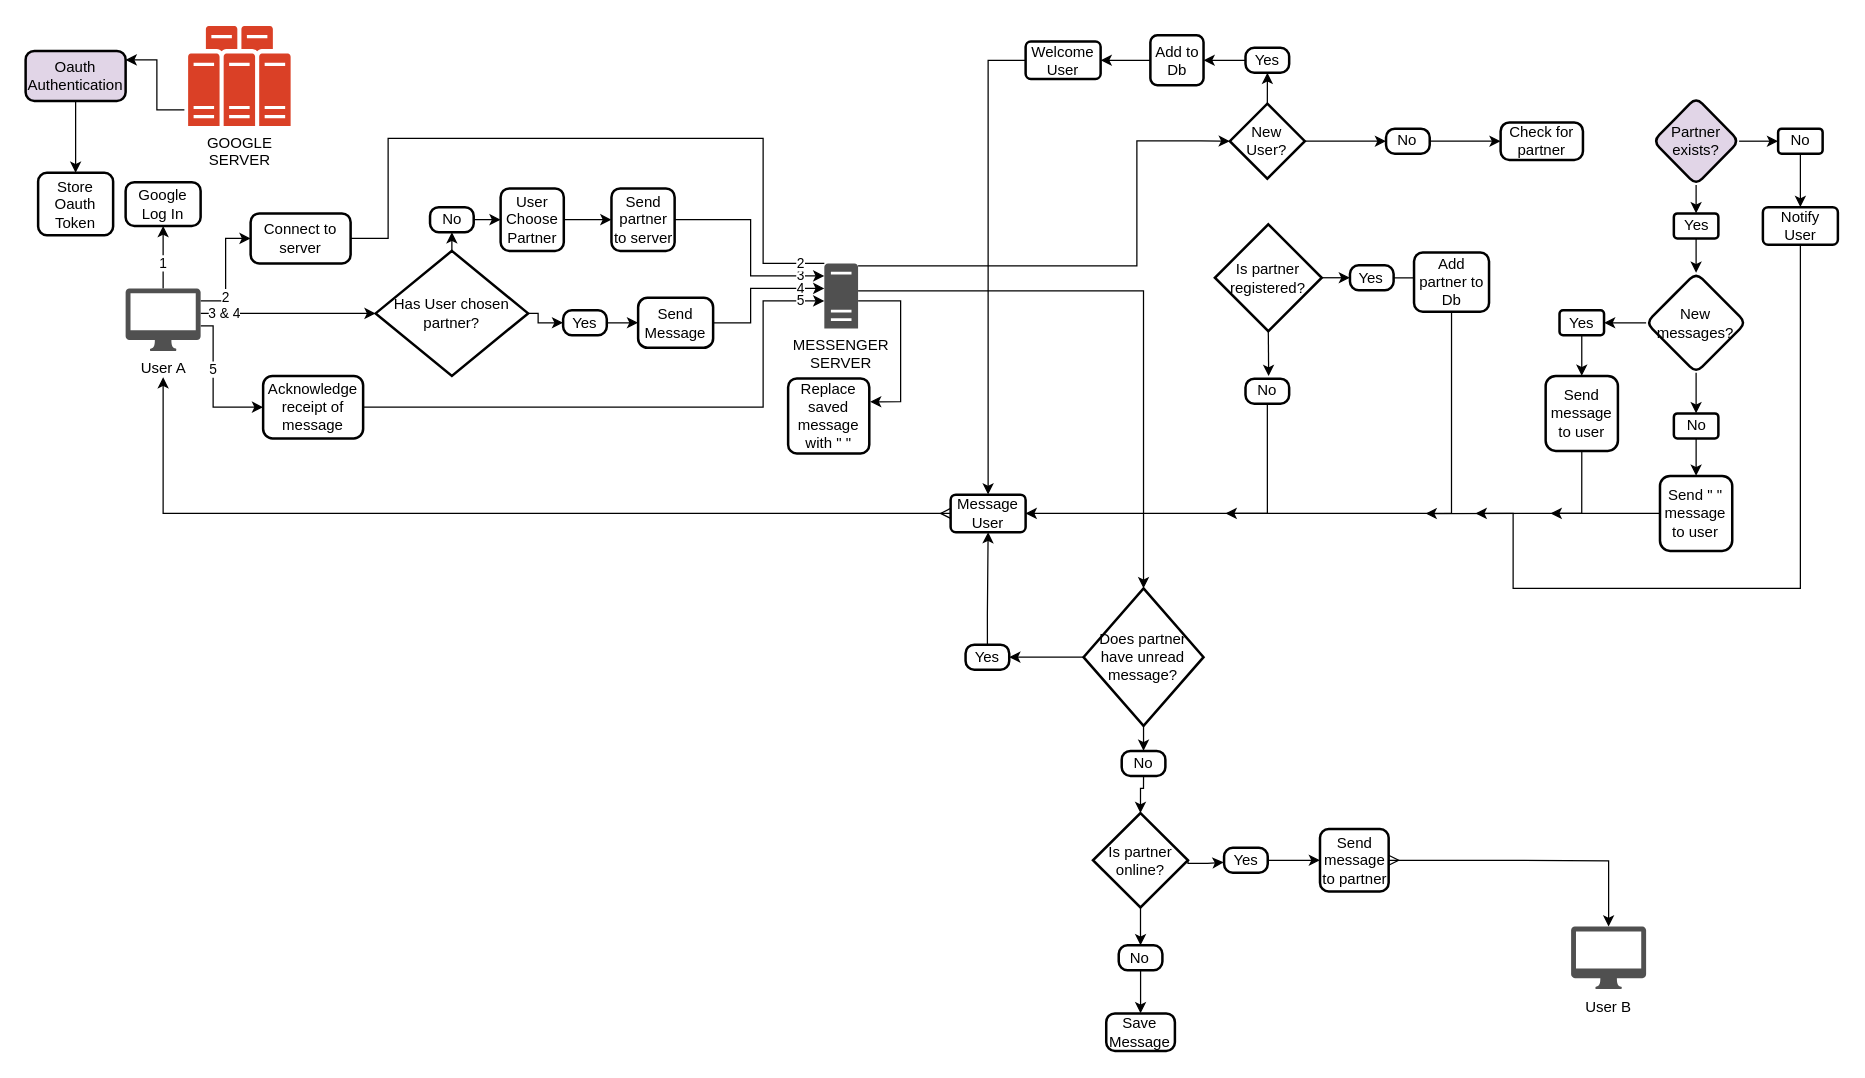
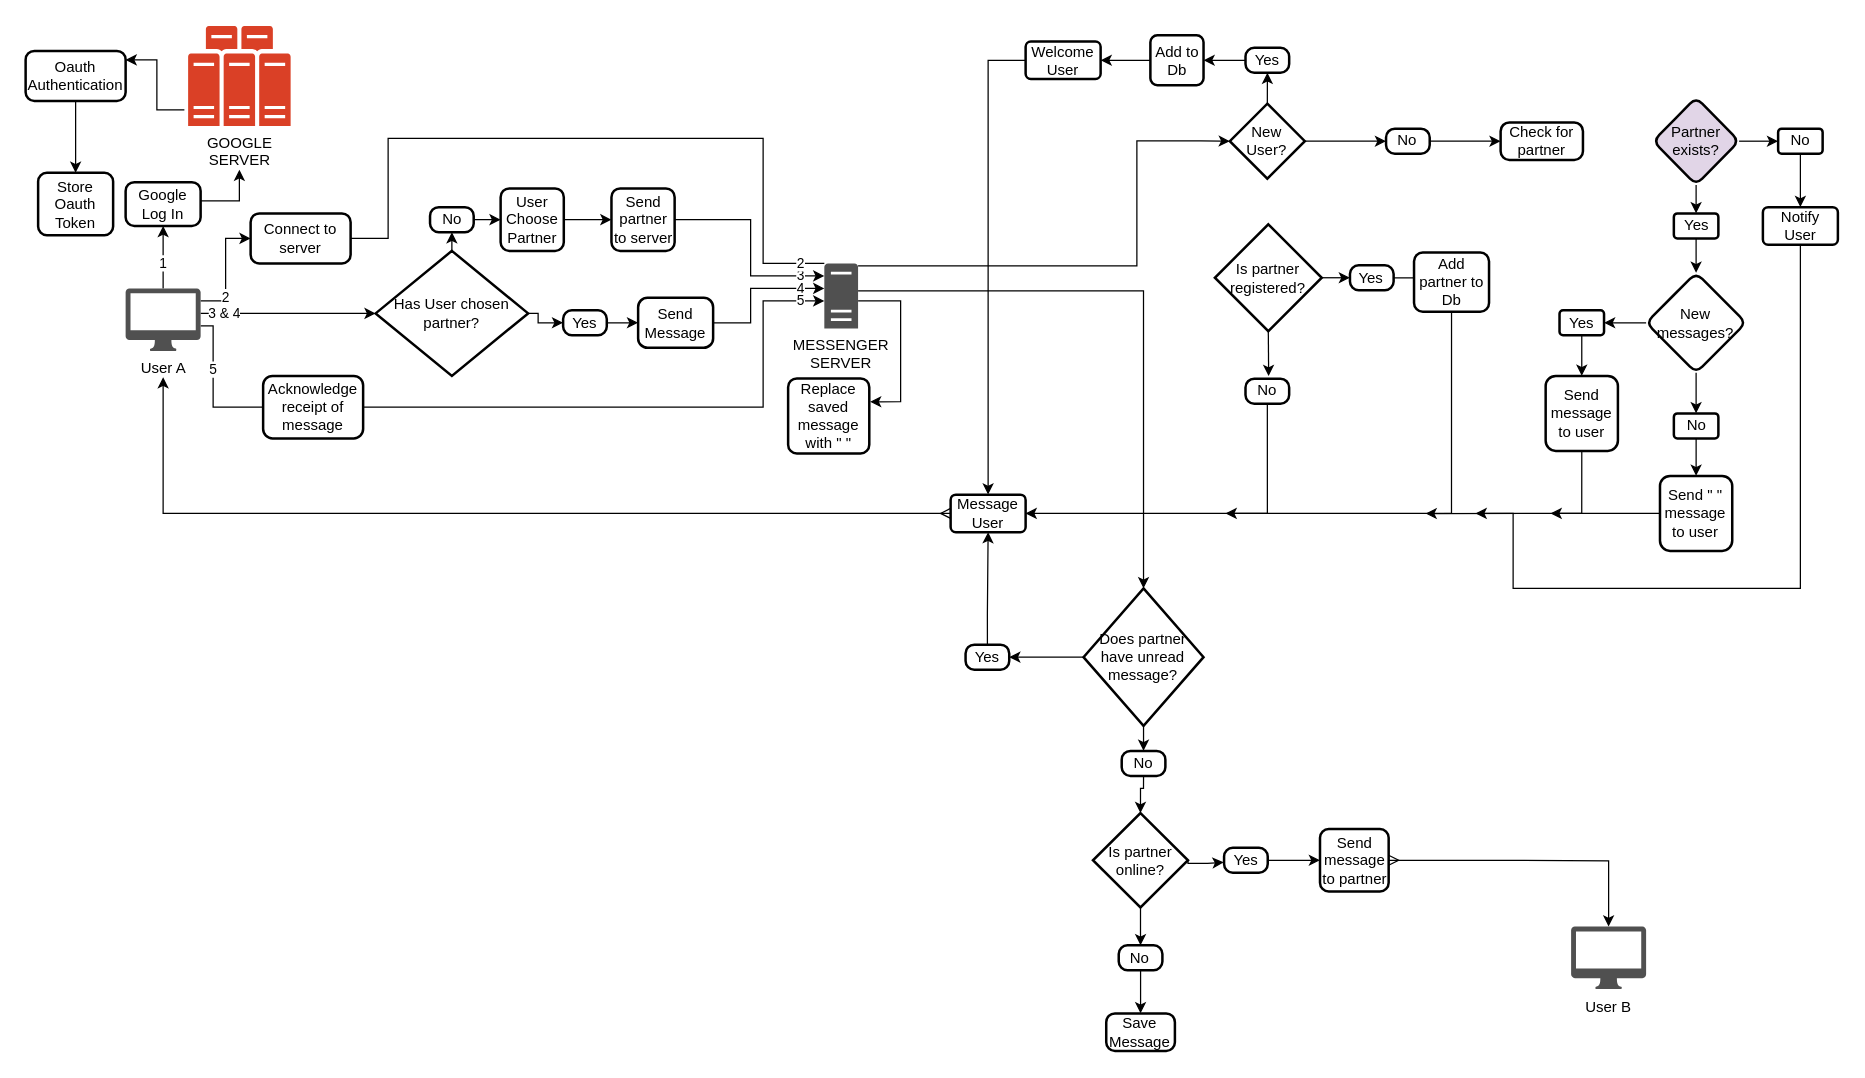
(76, 76) -> (76, 76)
none -> (231, 201)
(253, 407) -> (256, 407)
